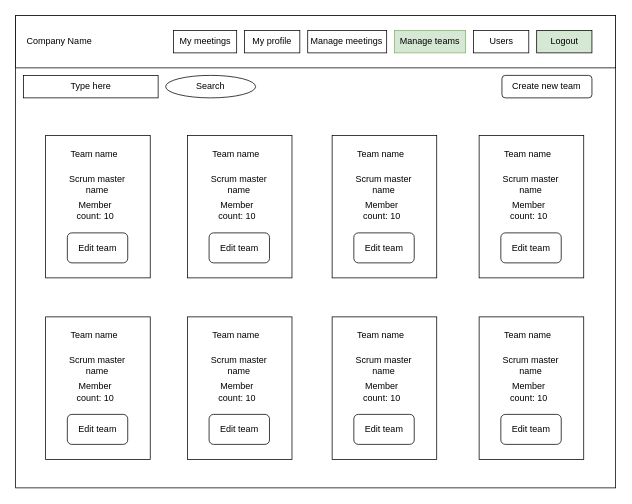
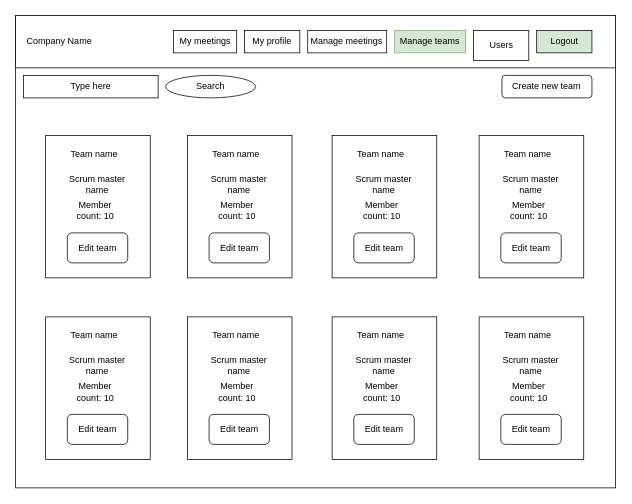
(501, 42) -> (501, 45)
